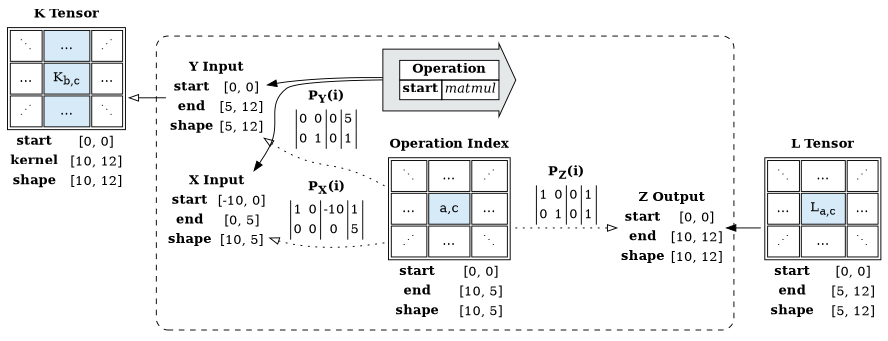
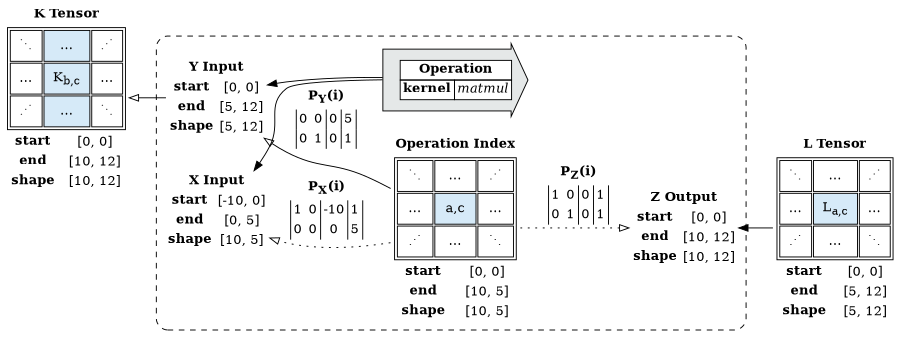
(421, 88) -> (427, 88)
(35, 161) -> (33, 161)
(328, 165) -> (331, 166)
